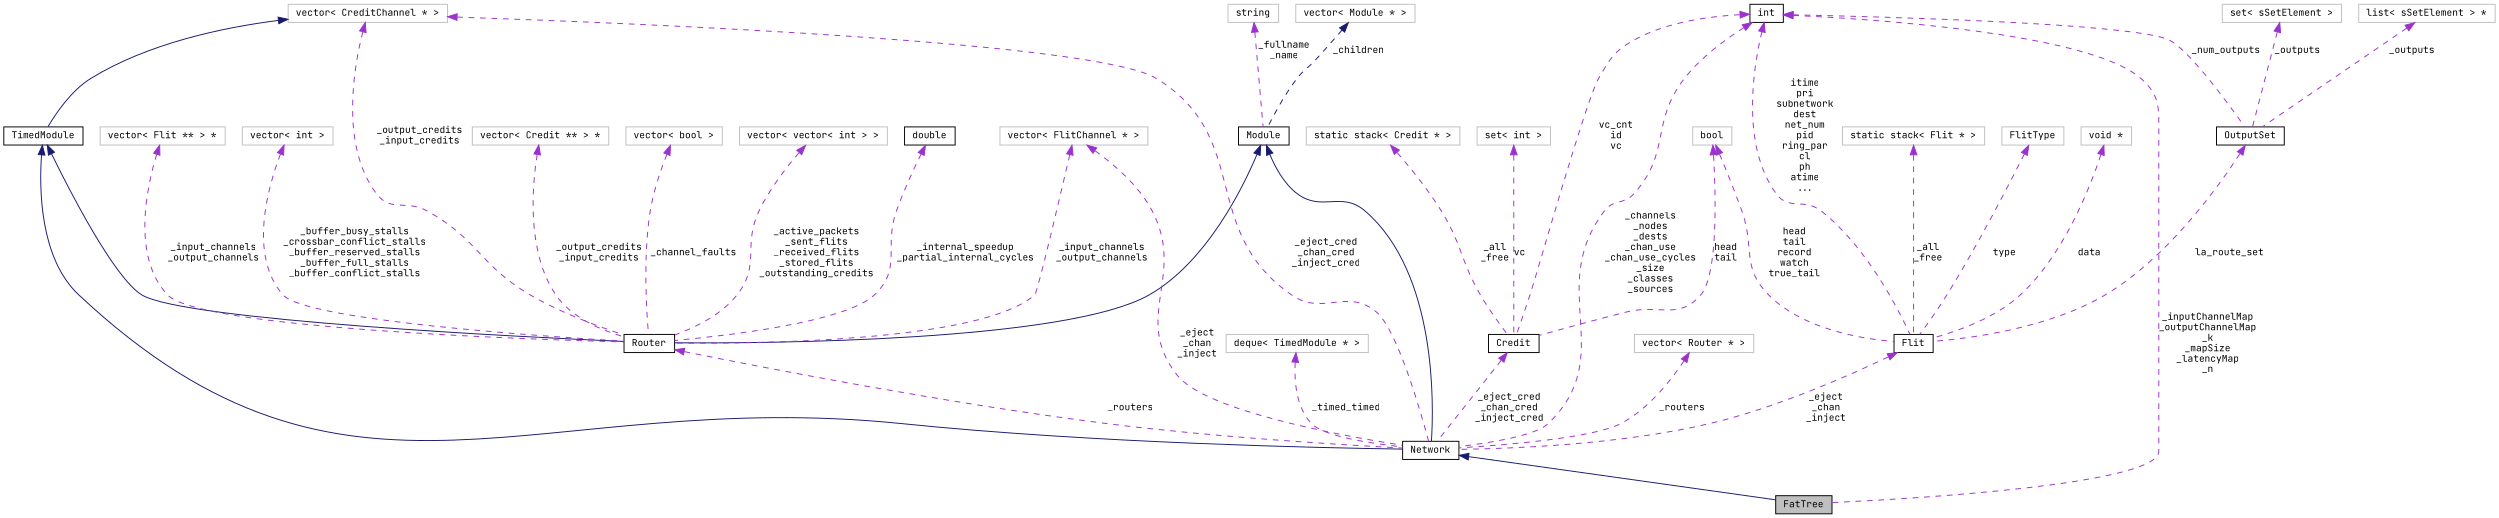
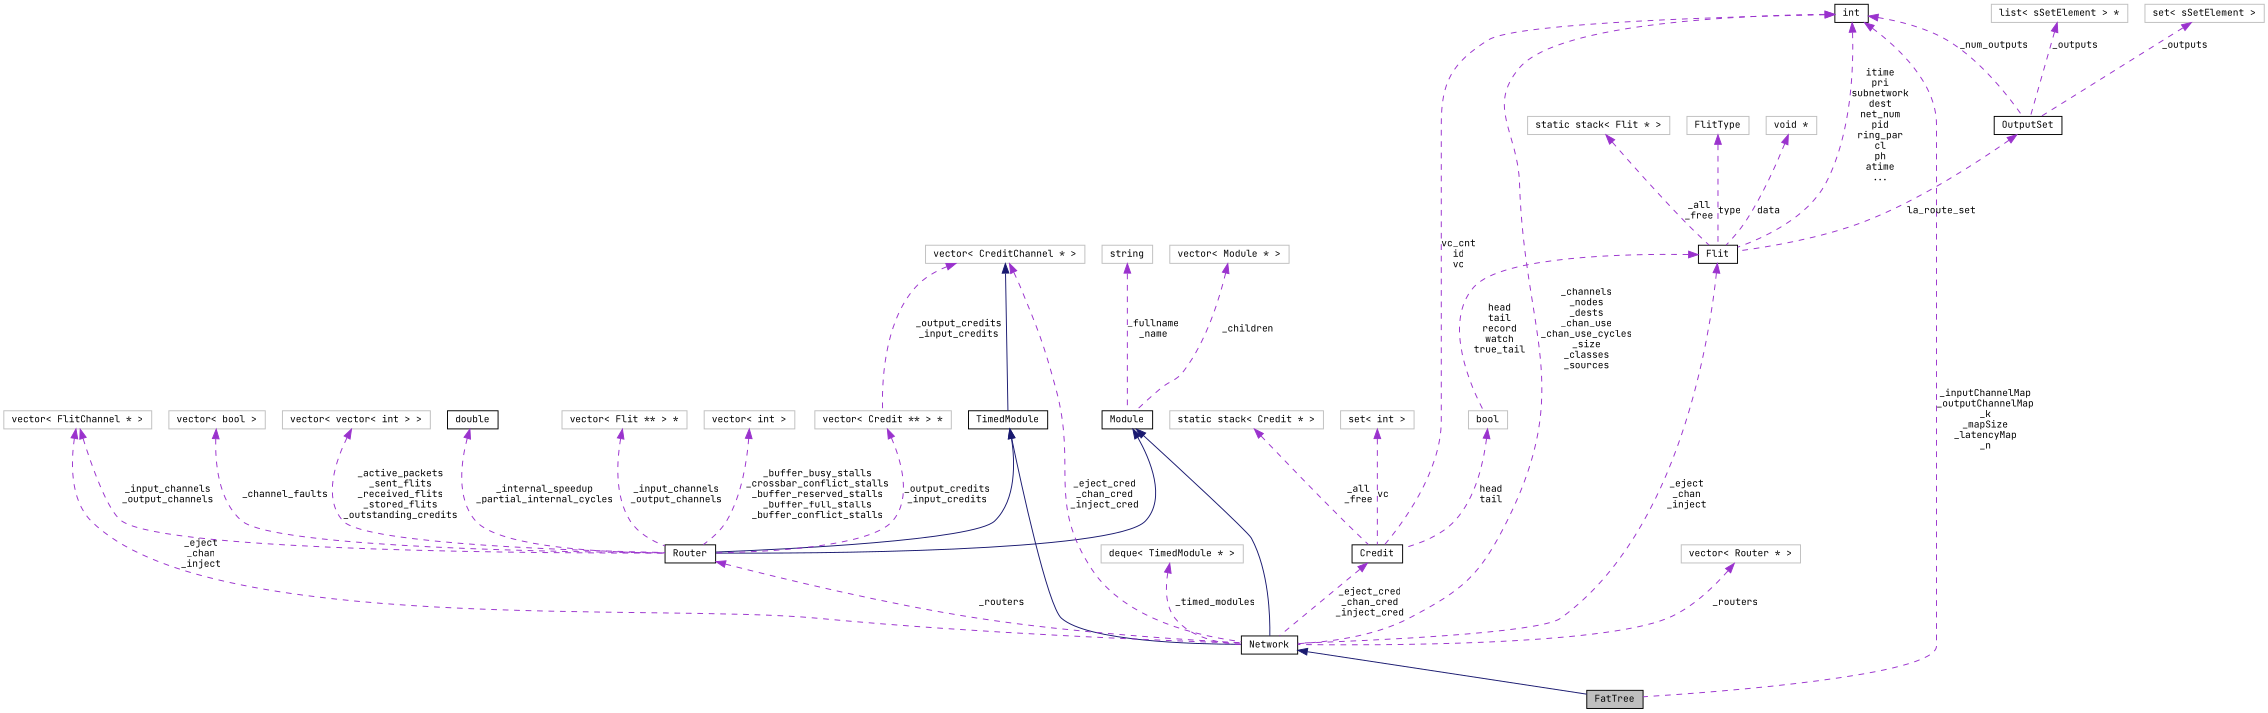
(1300, 75) -> (1196, 352)
(432, 214) -> (893, 328)
(1764, 289) -> (1514, 268)
(1346, 408) -> (1216, 603)
